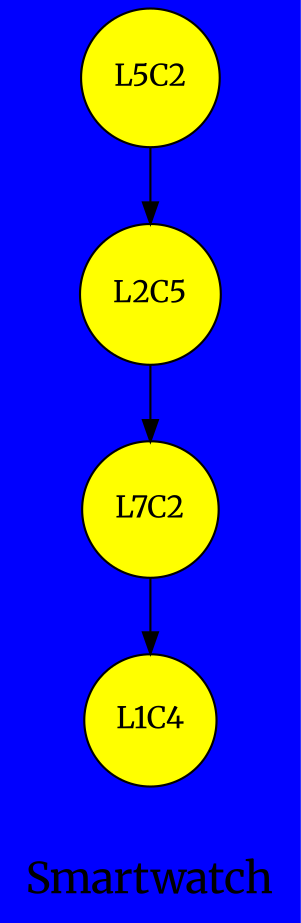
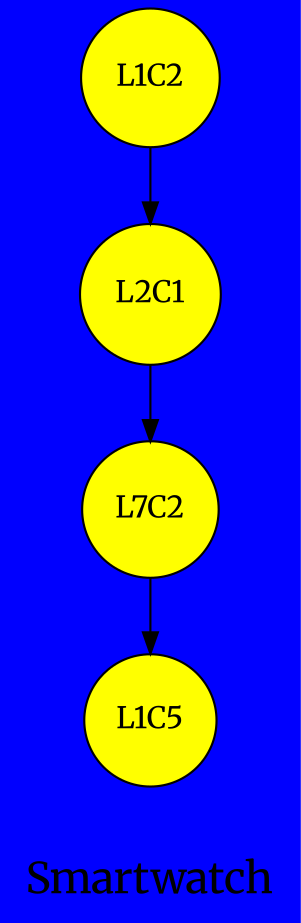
(150, 78) -> (150, 78)
(150, 294) -> (150, 294)
(150, 720) -> (150, 720)
